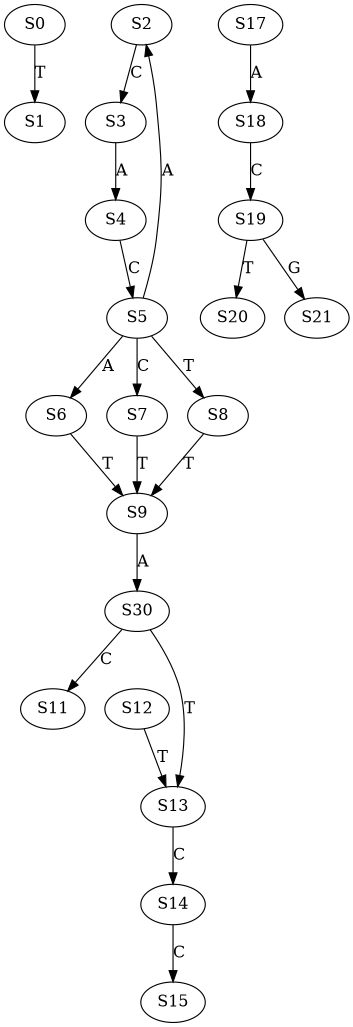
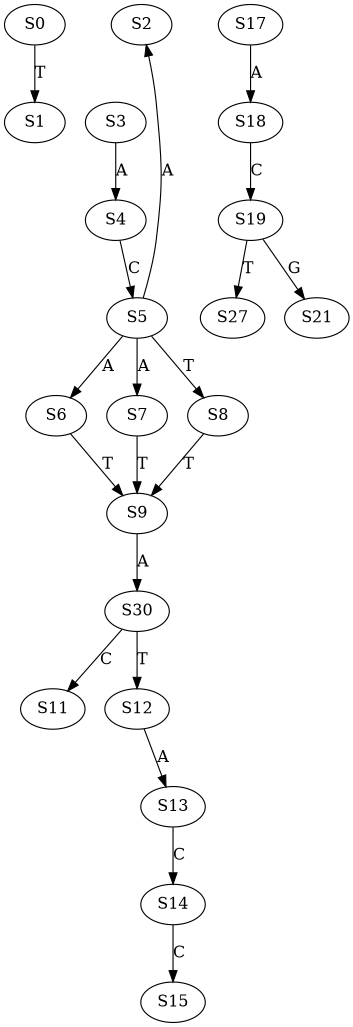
(130, 68) -> none
(233, 318) -> (233, 318)
(143, 367) -> (143, 367)
(182, 699) -> (137, 654)
(163, 758) -> (163, 758)
